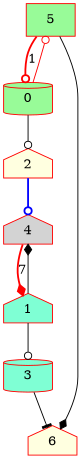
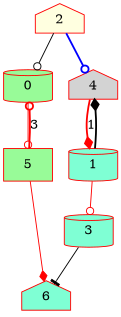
(33, 59) -> (34, 125)
(28, 128) -> (46, 48)
(78, 227) -> (36, 226)
(23, 270) -> (91, 125)
(28, 274) -> (96, 129)
(28, 310) -> (93, 165)
(28, 337) -> (91, 194)
(53, 442) -> (46, 297)
